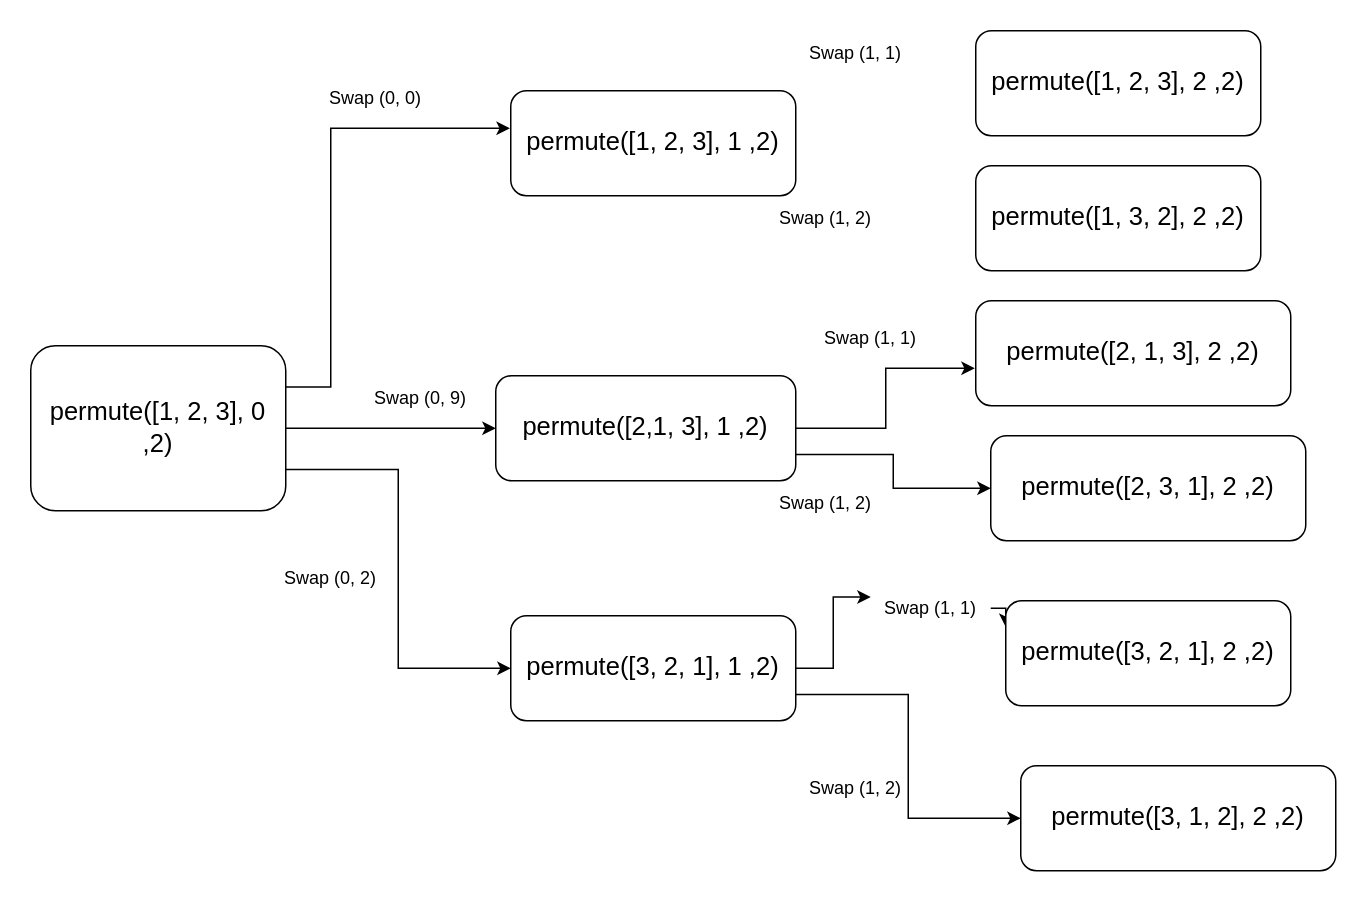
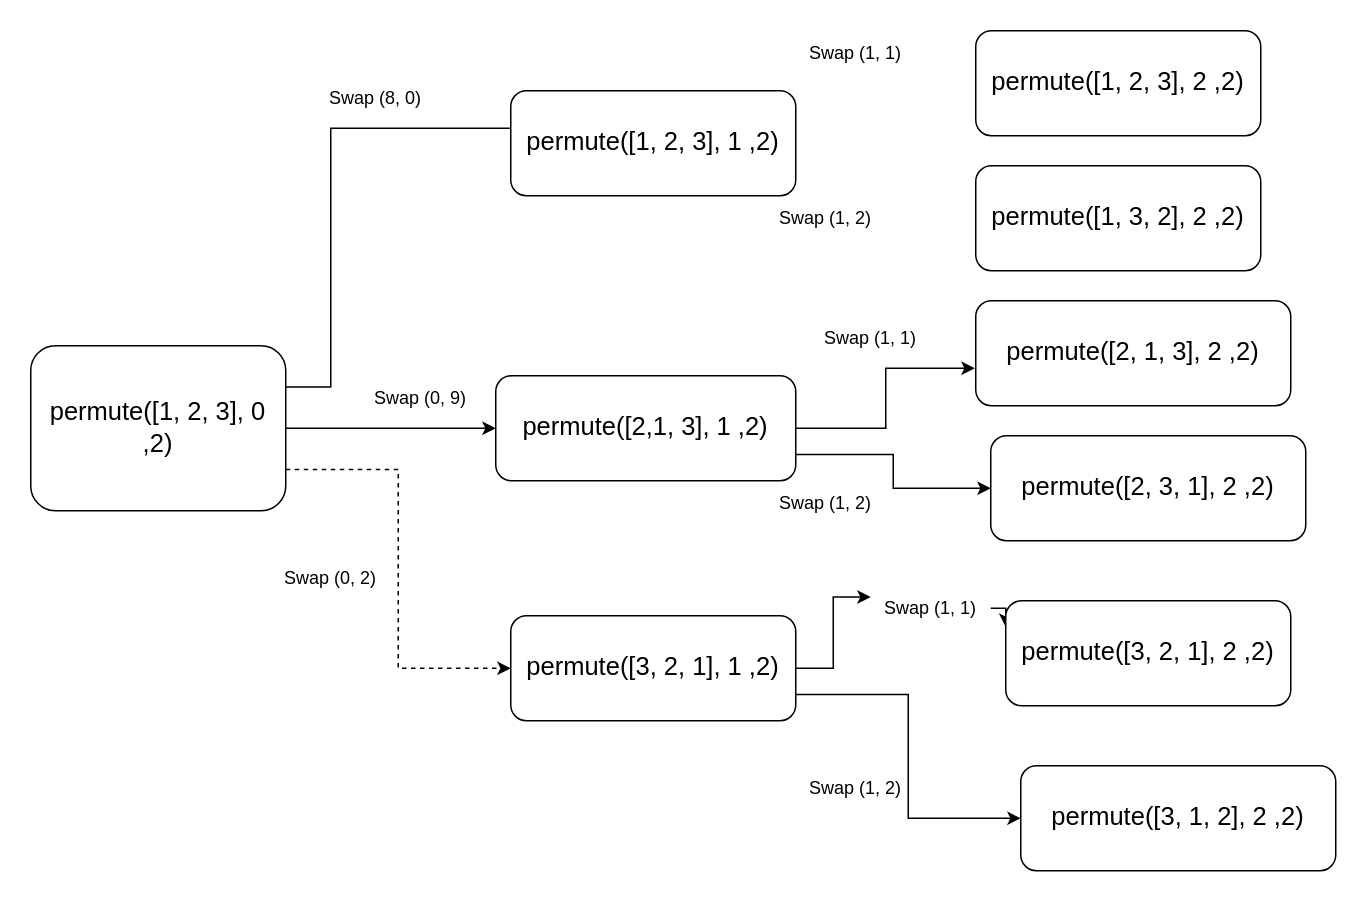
(376, 98) -> (376, 98)
(498, 128) -> (503, 128)
(398, 565) -> (398, 565)
